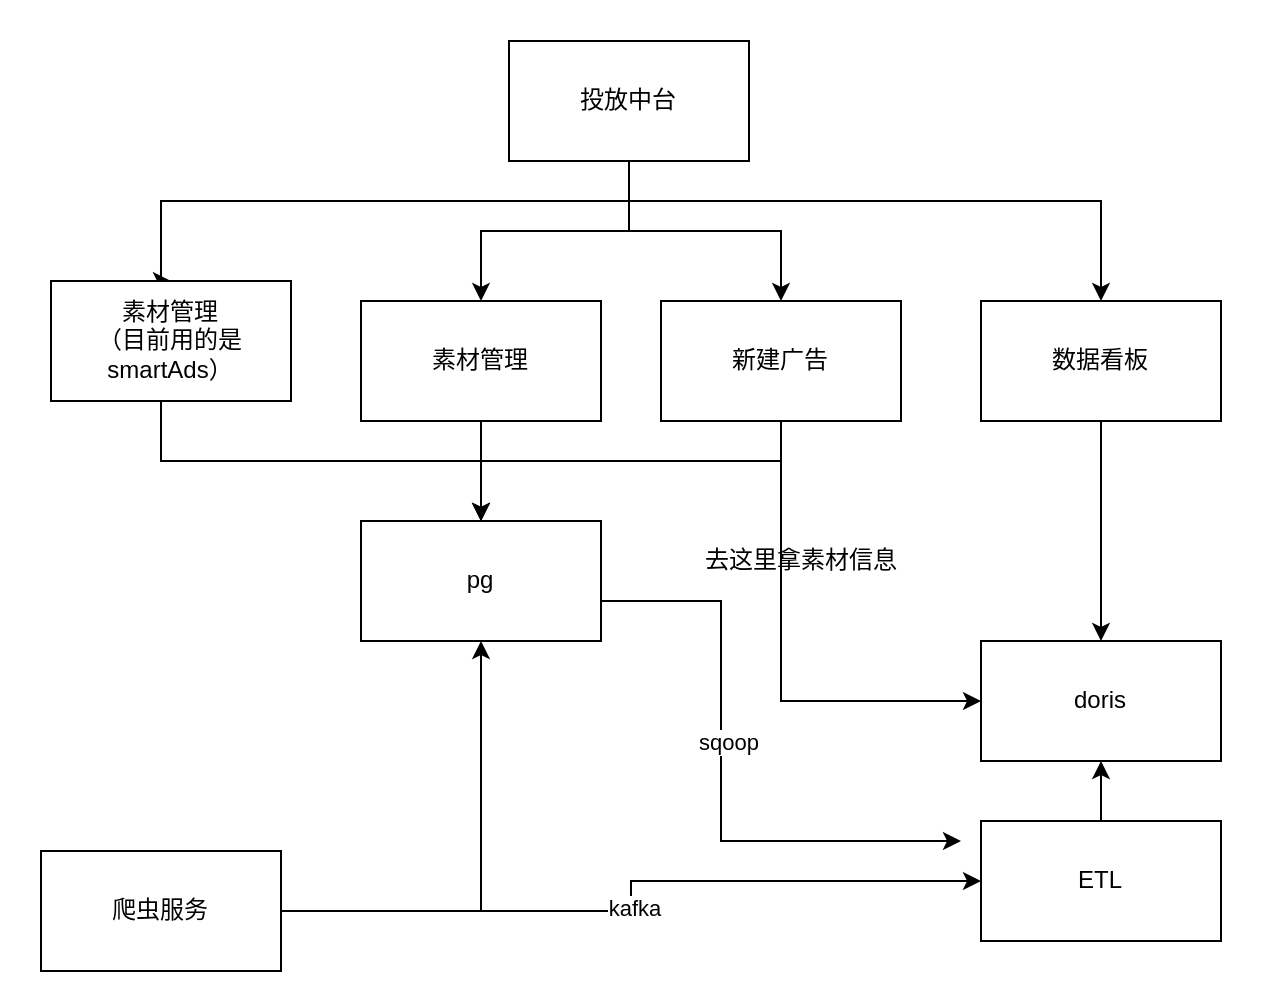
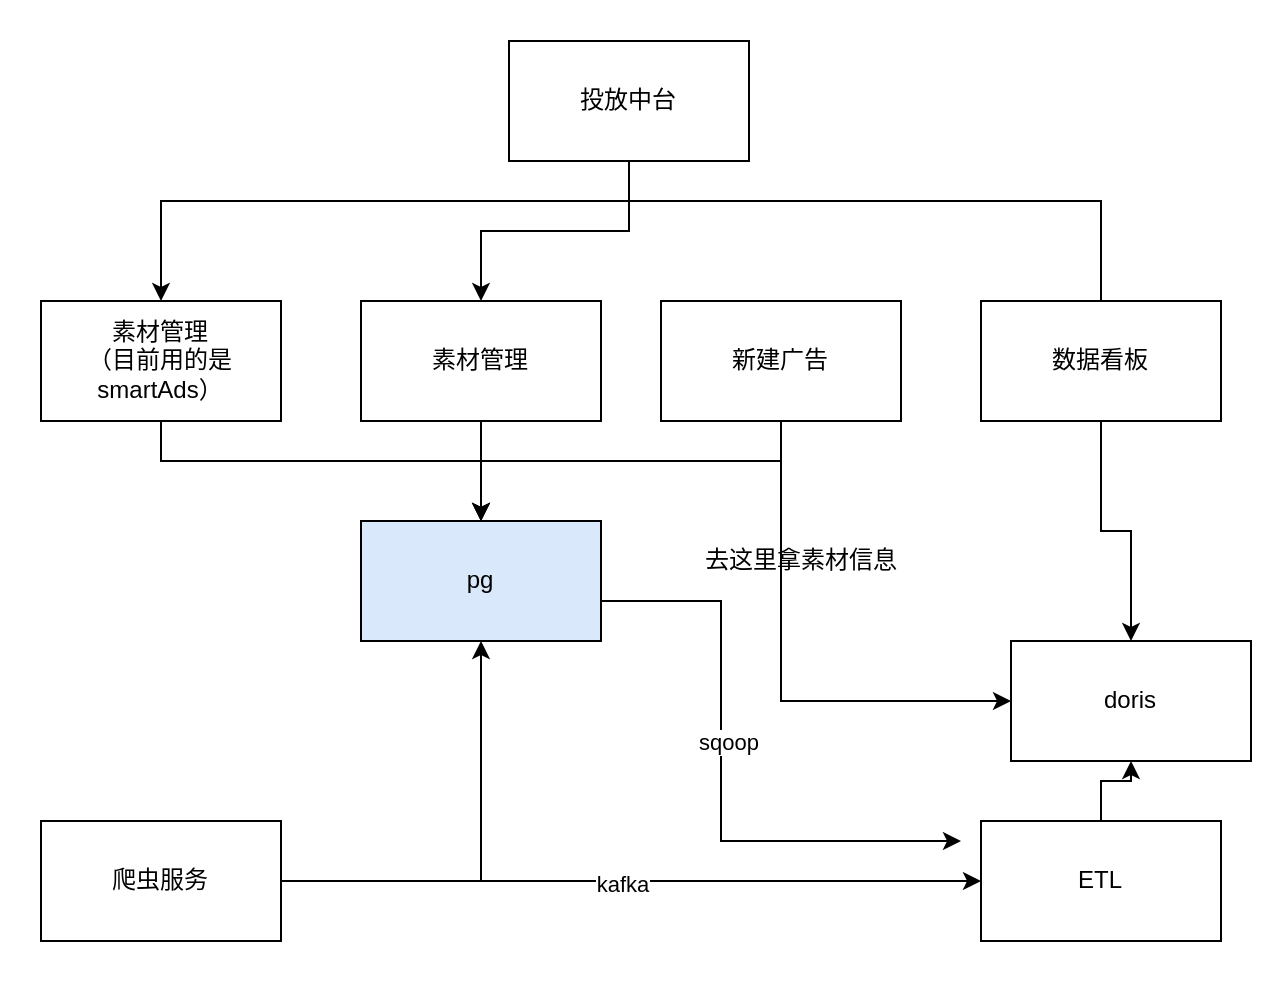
(735, 231) -> none
(1101, 286) -> (1101, 291)
(171, 341) -> (161, 361)
(481, 581) -> (481, 581)
(1101, 701) -> (1131, 701)
(161, 911) -> (161, 881)
